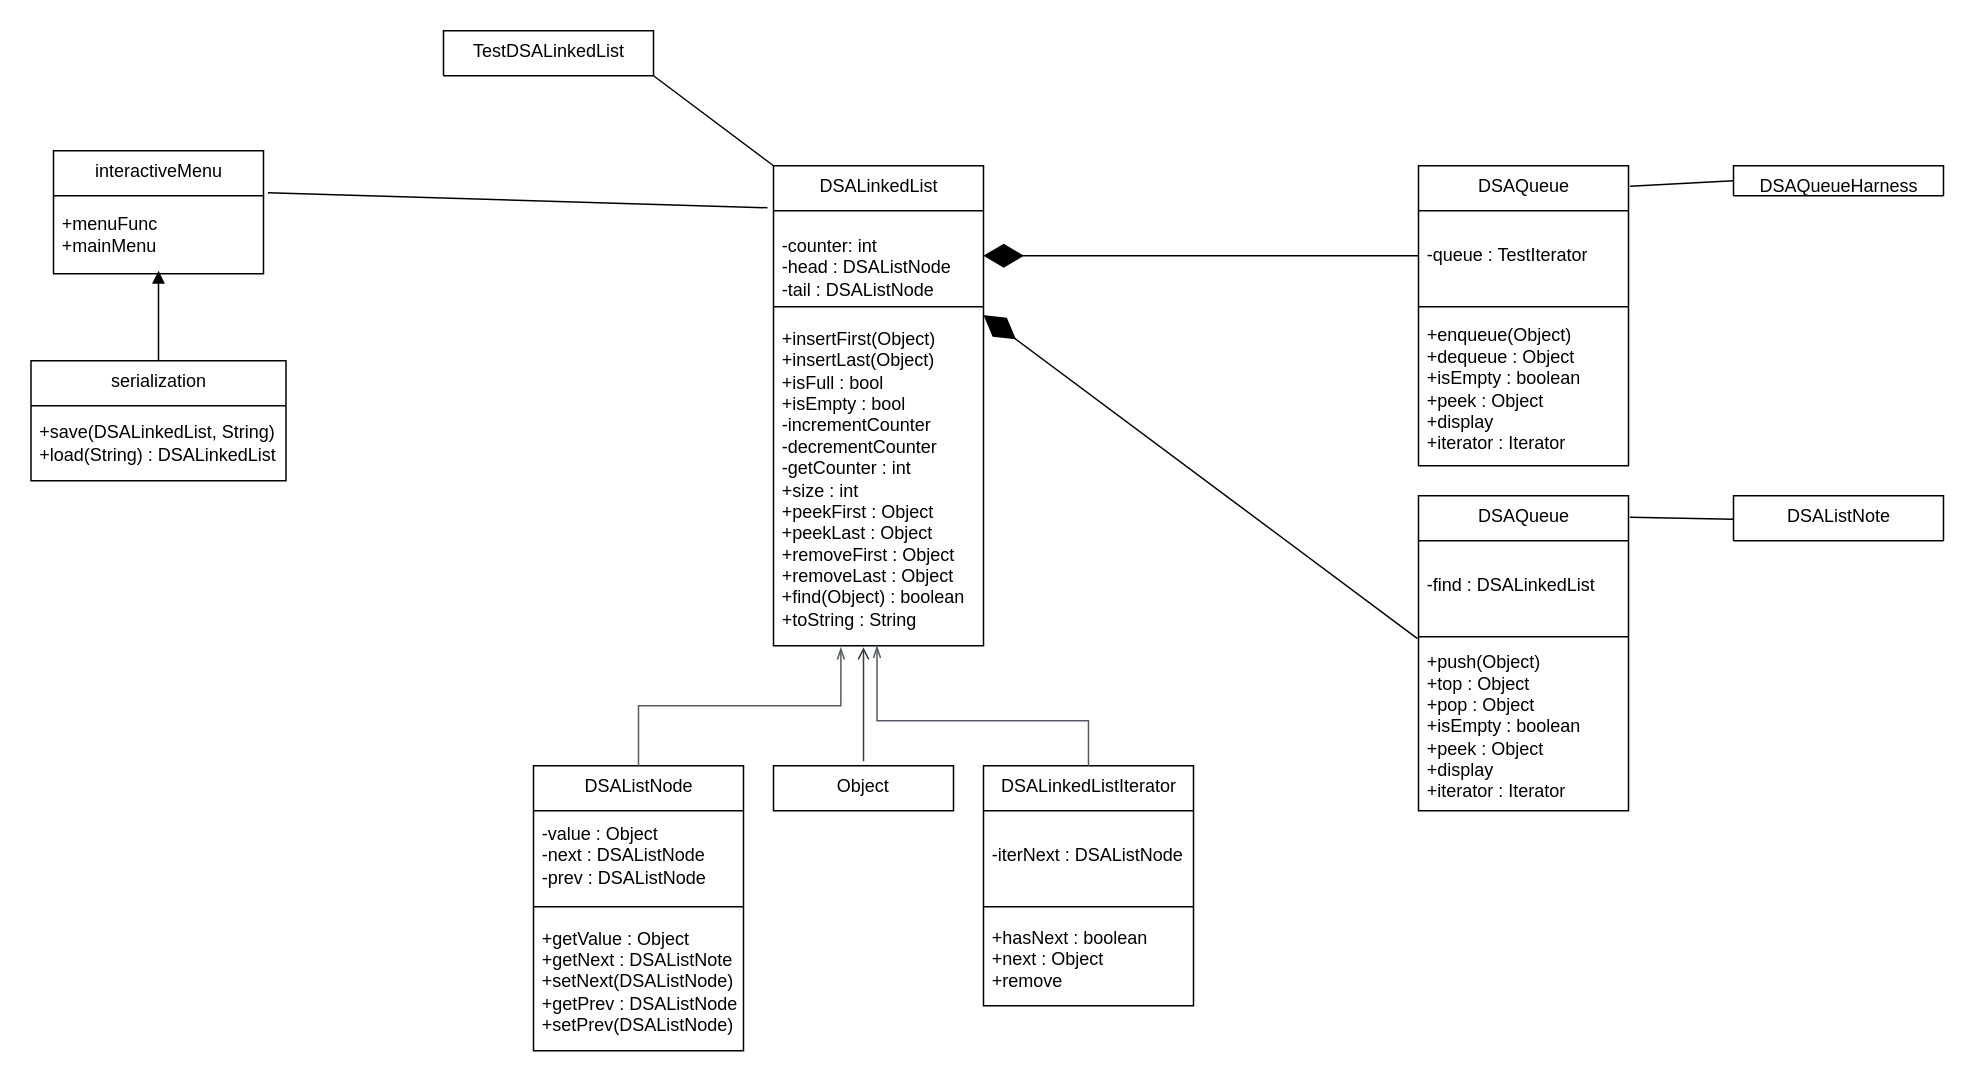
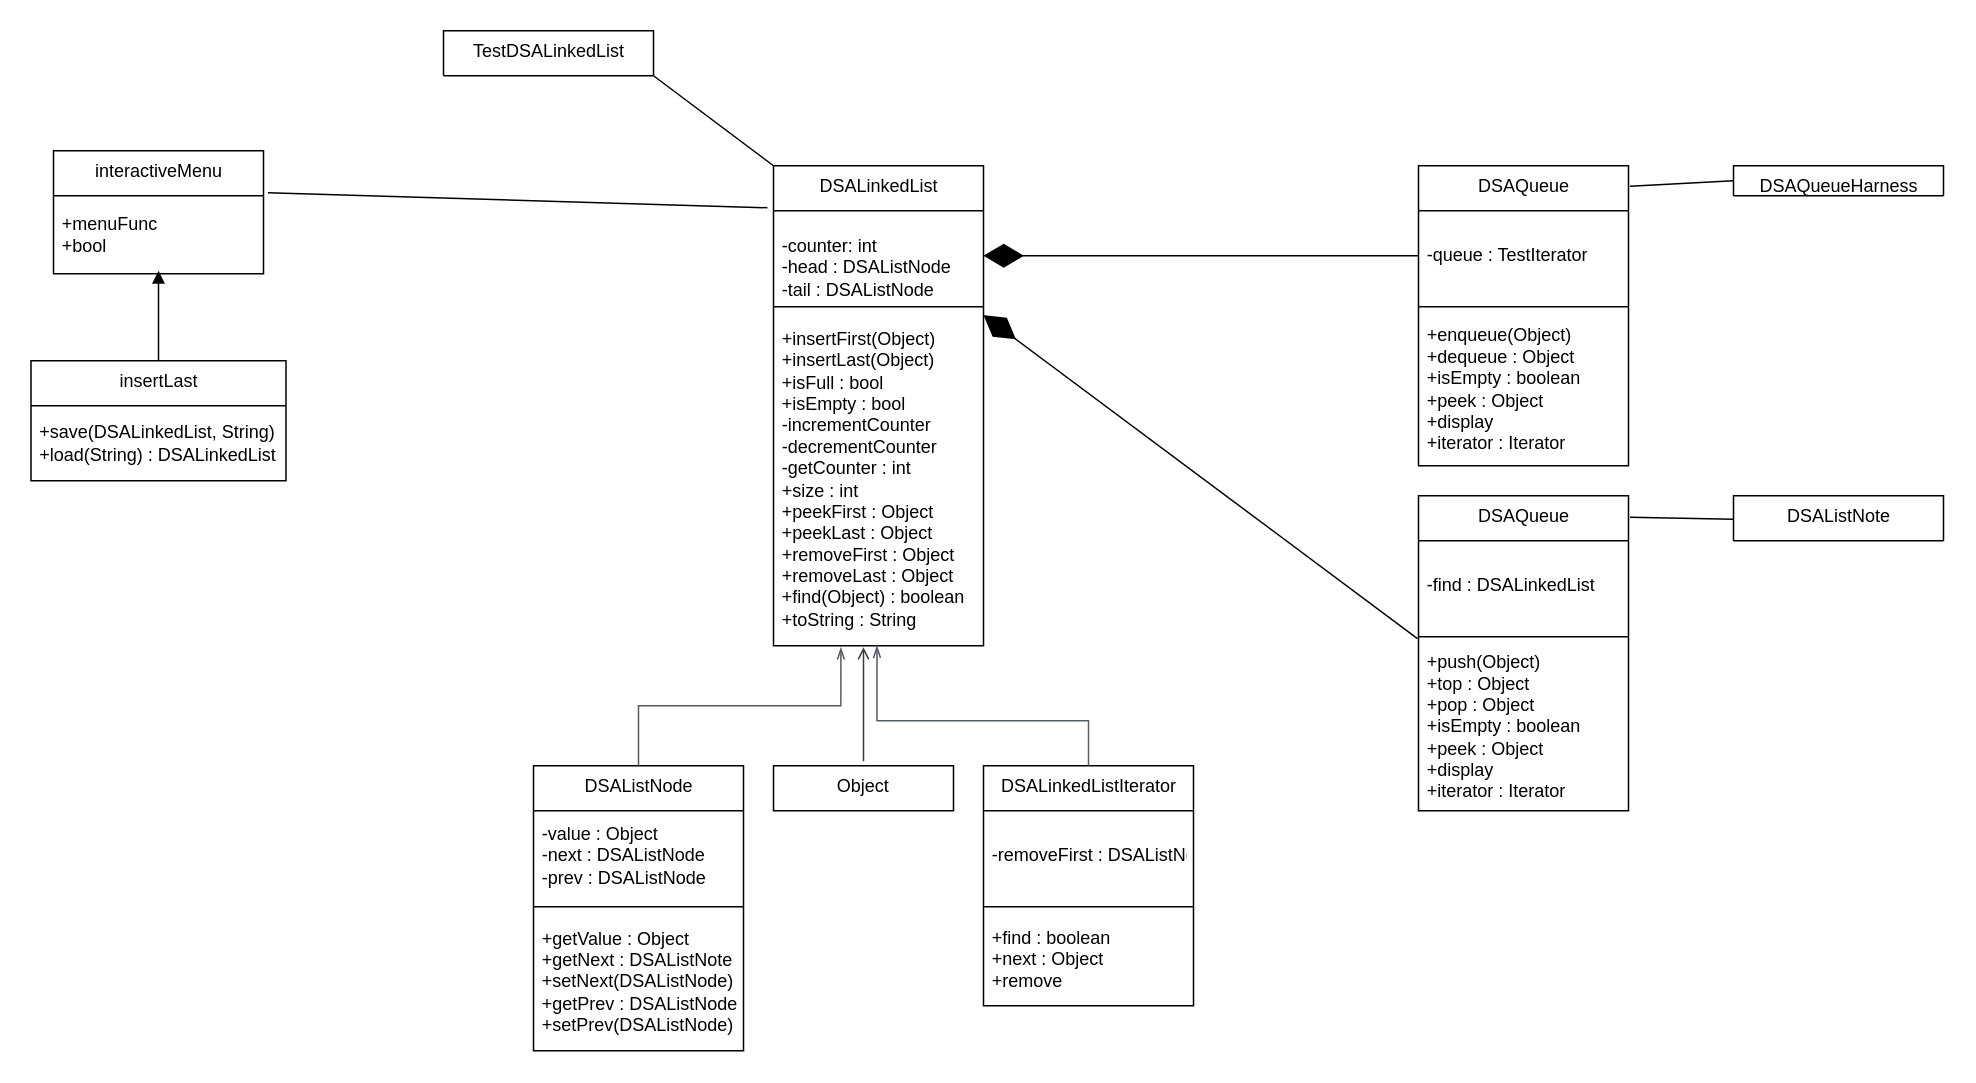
(108, 235) -> (108, 235)
(159, 382) -> (159, 382)
(1096, 856) -> (1112, 856)
(1074, 959) -> (1056, 959)
